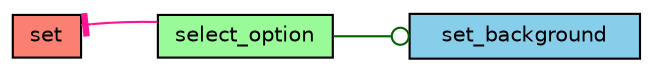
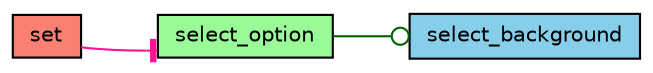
(125, 22) -> (114, 50)
(525, 36) -> (525, 36)
